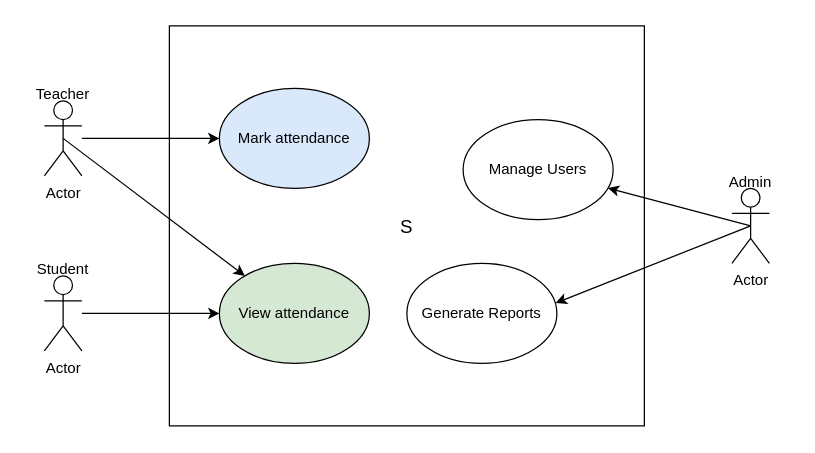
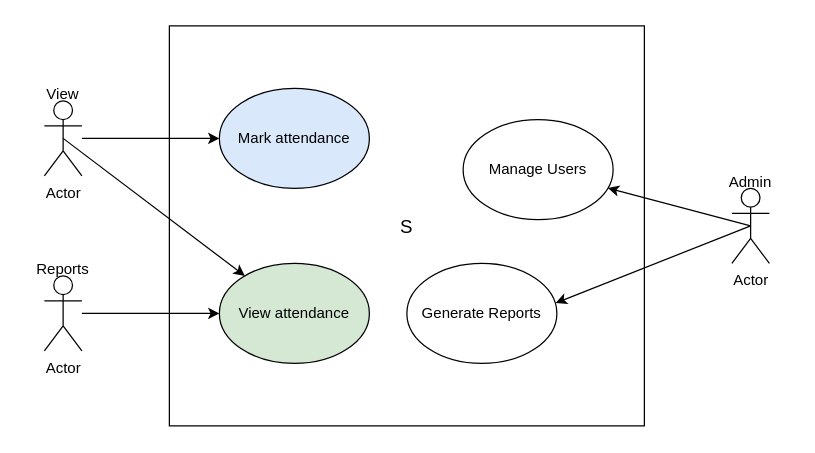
(63, 94) -> (63, 94)
(63, 269) -> (63, 269)
